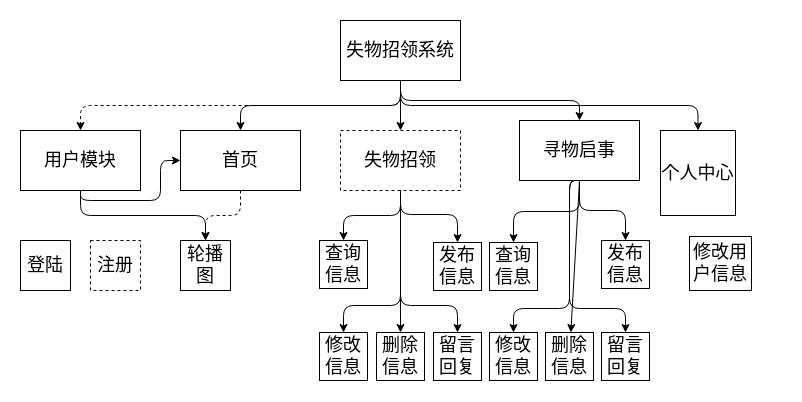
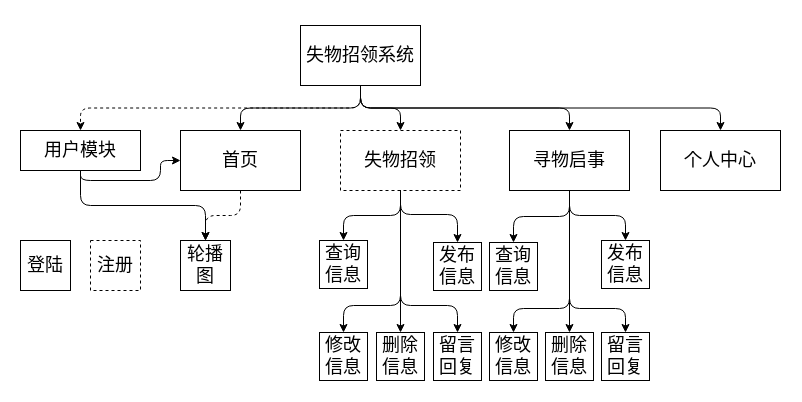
(401, 51) -> (361, 56)
(580, 151) -> (570, 161)
(81, 161) -> (81, 151)
(698, 173) -> (721, 161)
(721, 264) -> none
